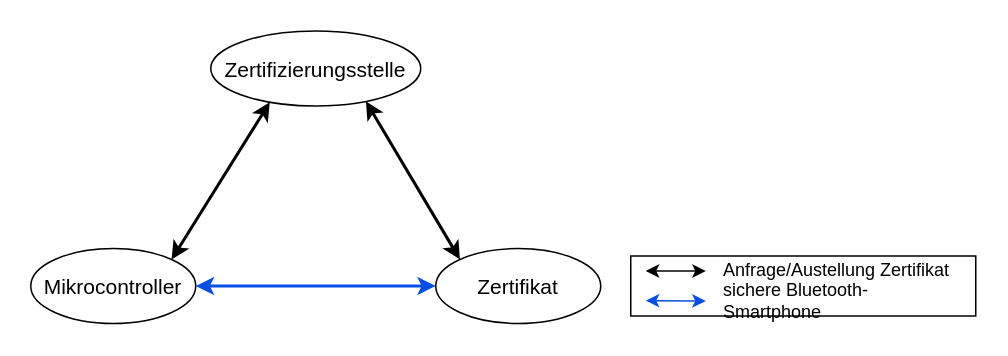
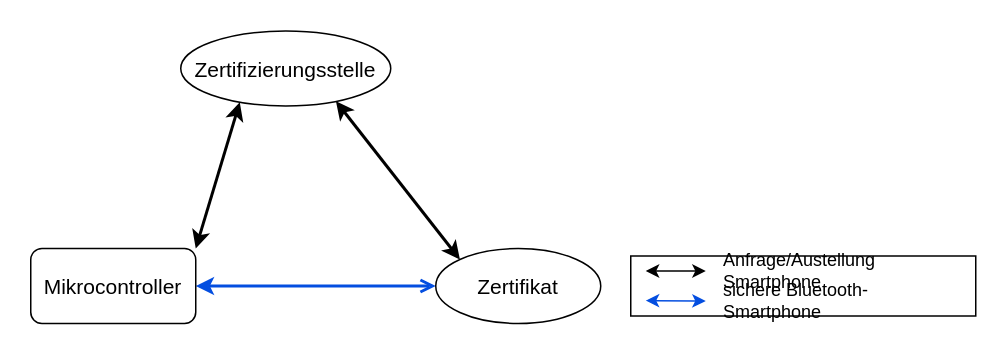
(316, 68) -> (286, 68)
(842, 271) -> (842, 271)
(113, 286) -> (113, 286)
(420, 286) -> (422, 286)
